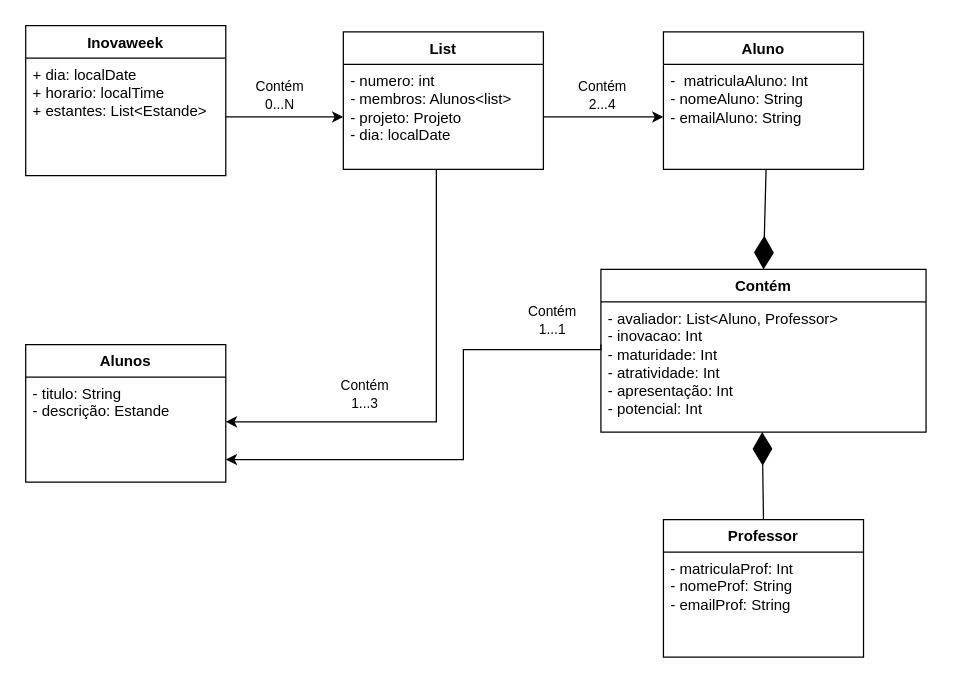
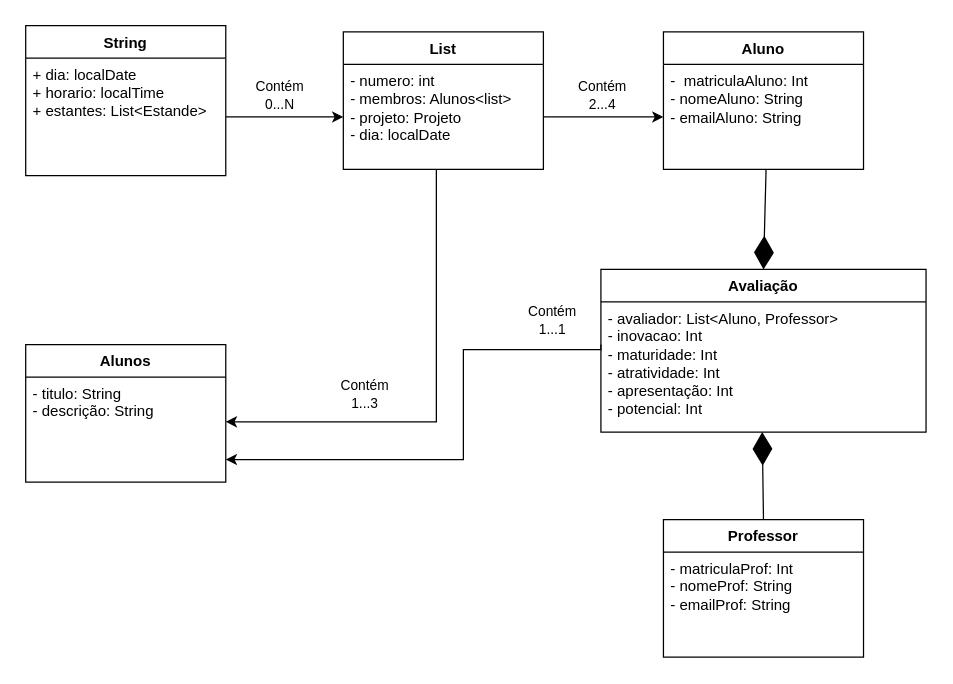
(126, 43) -> (126, 43)
(763, 287) -> (763, 287)
(109, 404) -> (103, 404)
